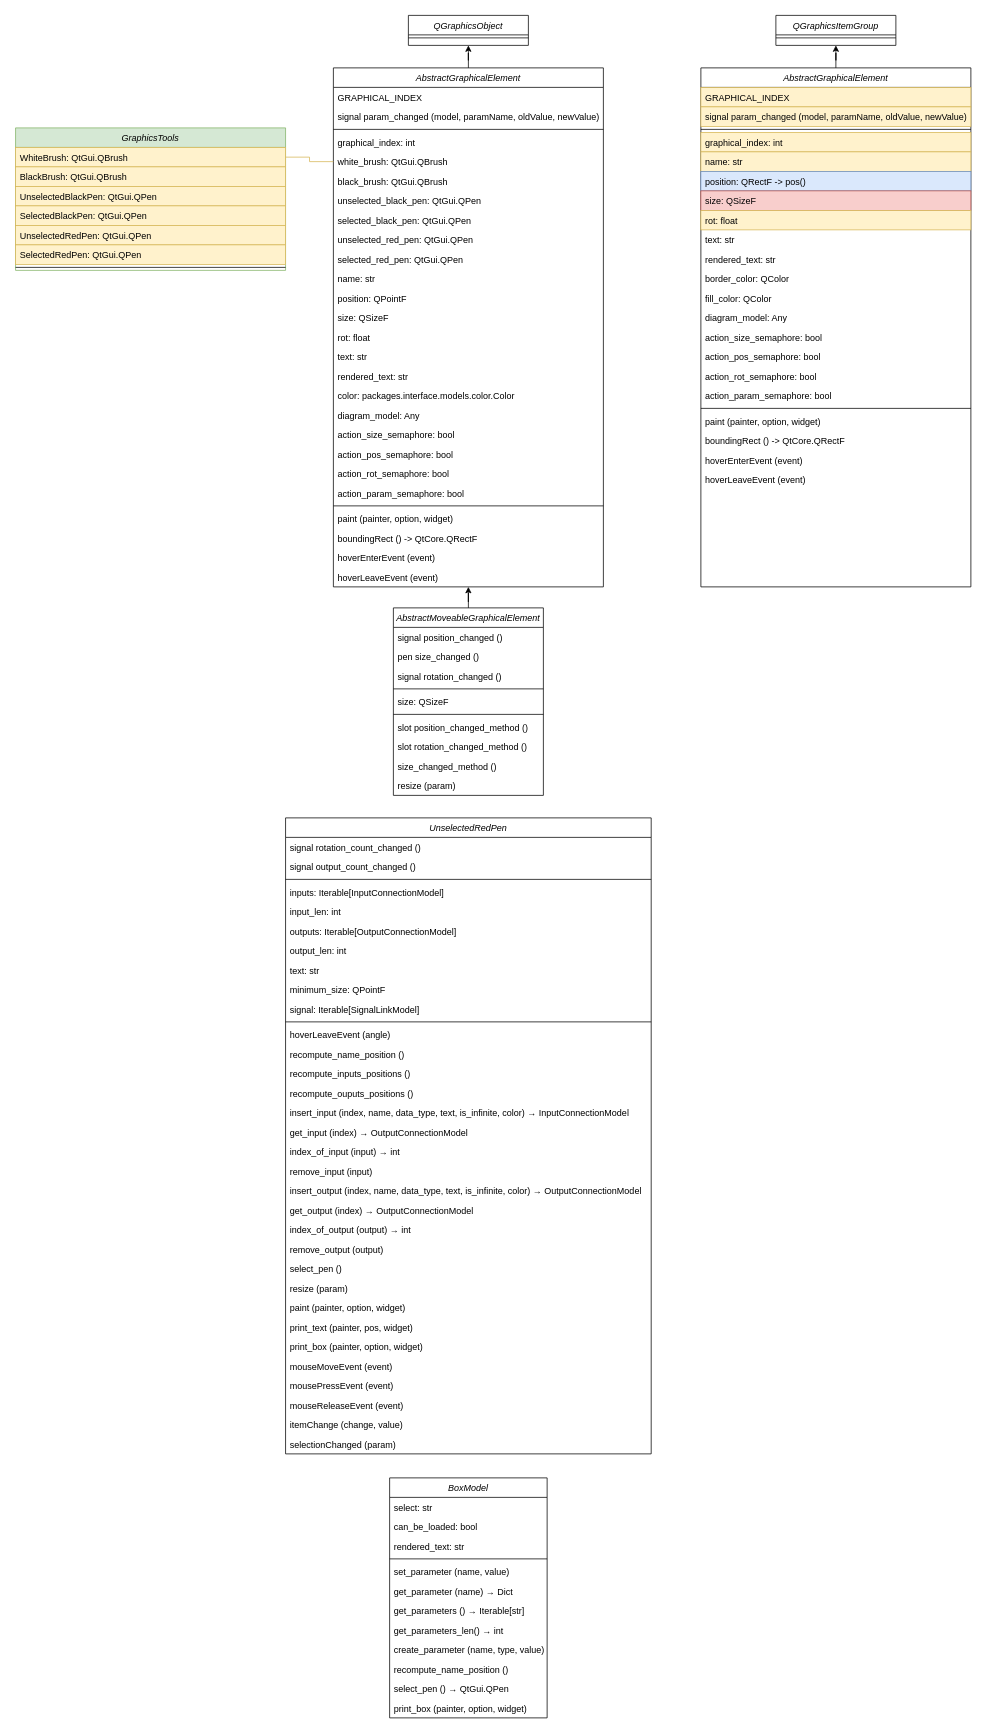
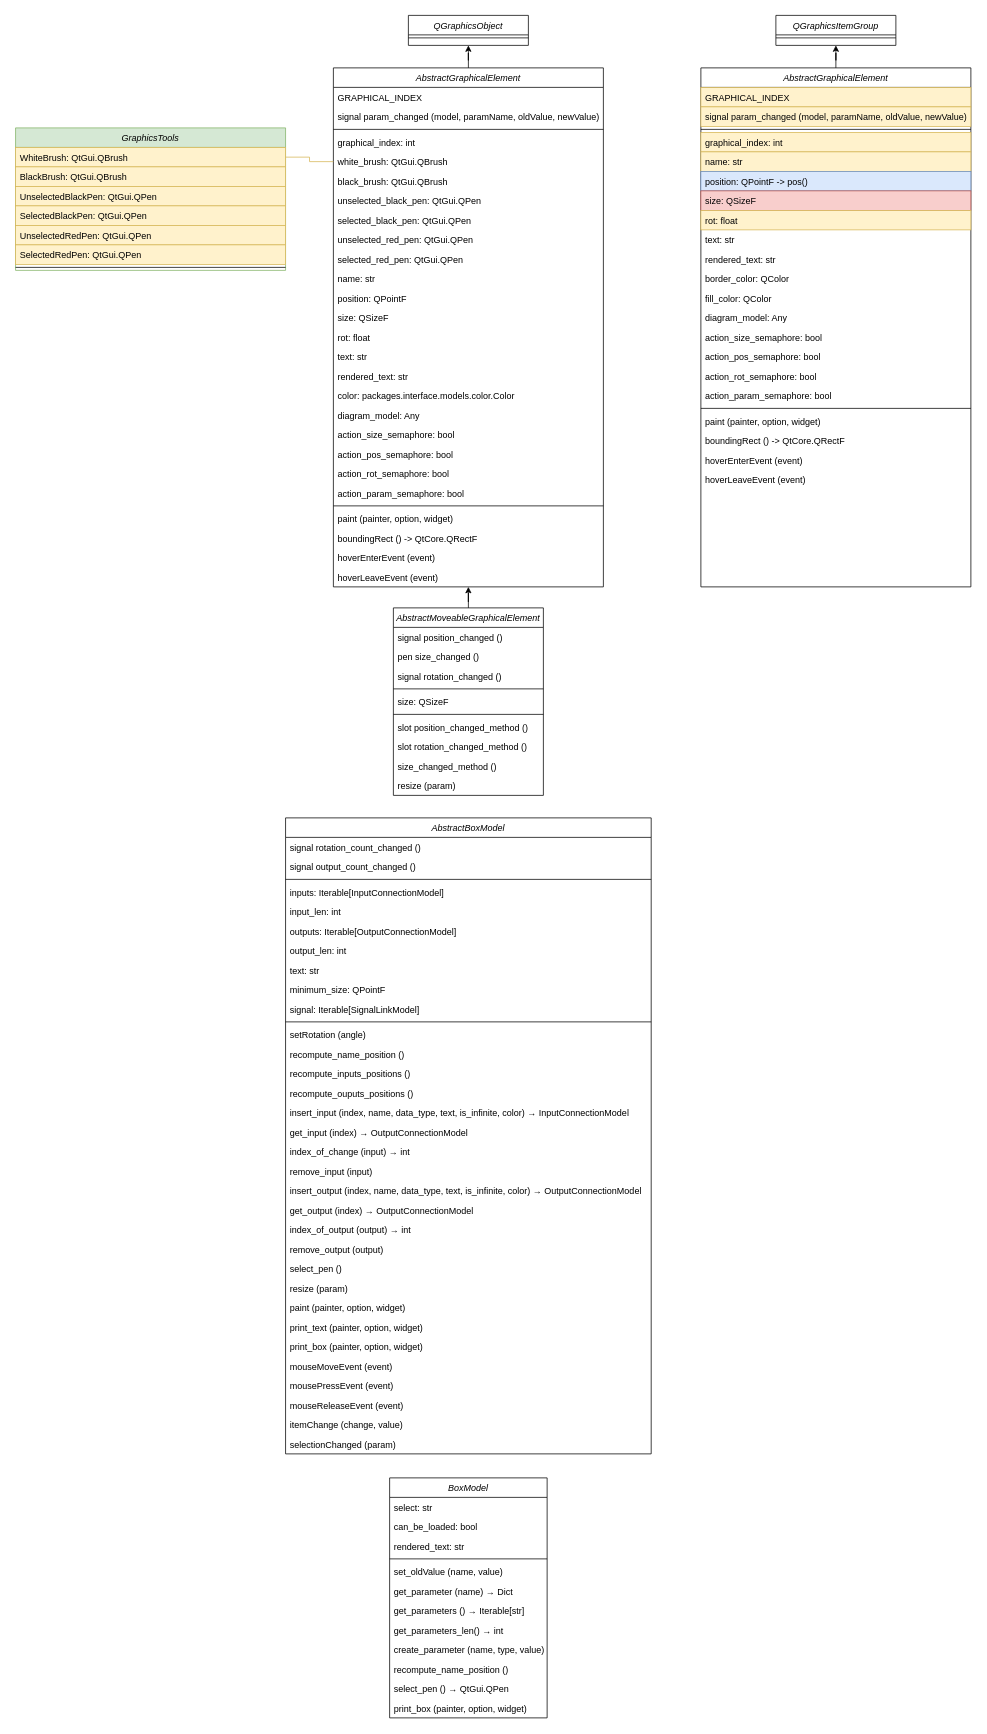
(761, 182) -> (762, 182)
(468, 828) -> (468, 828)
(345, 1035) -> (334, 1035)
(352, 1152) -> (356, 1152)
(363, 1328) -> (370, 1328)
(457, 1572) -> (452, 1572)
